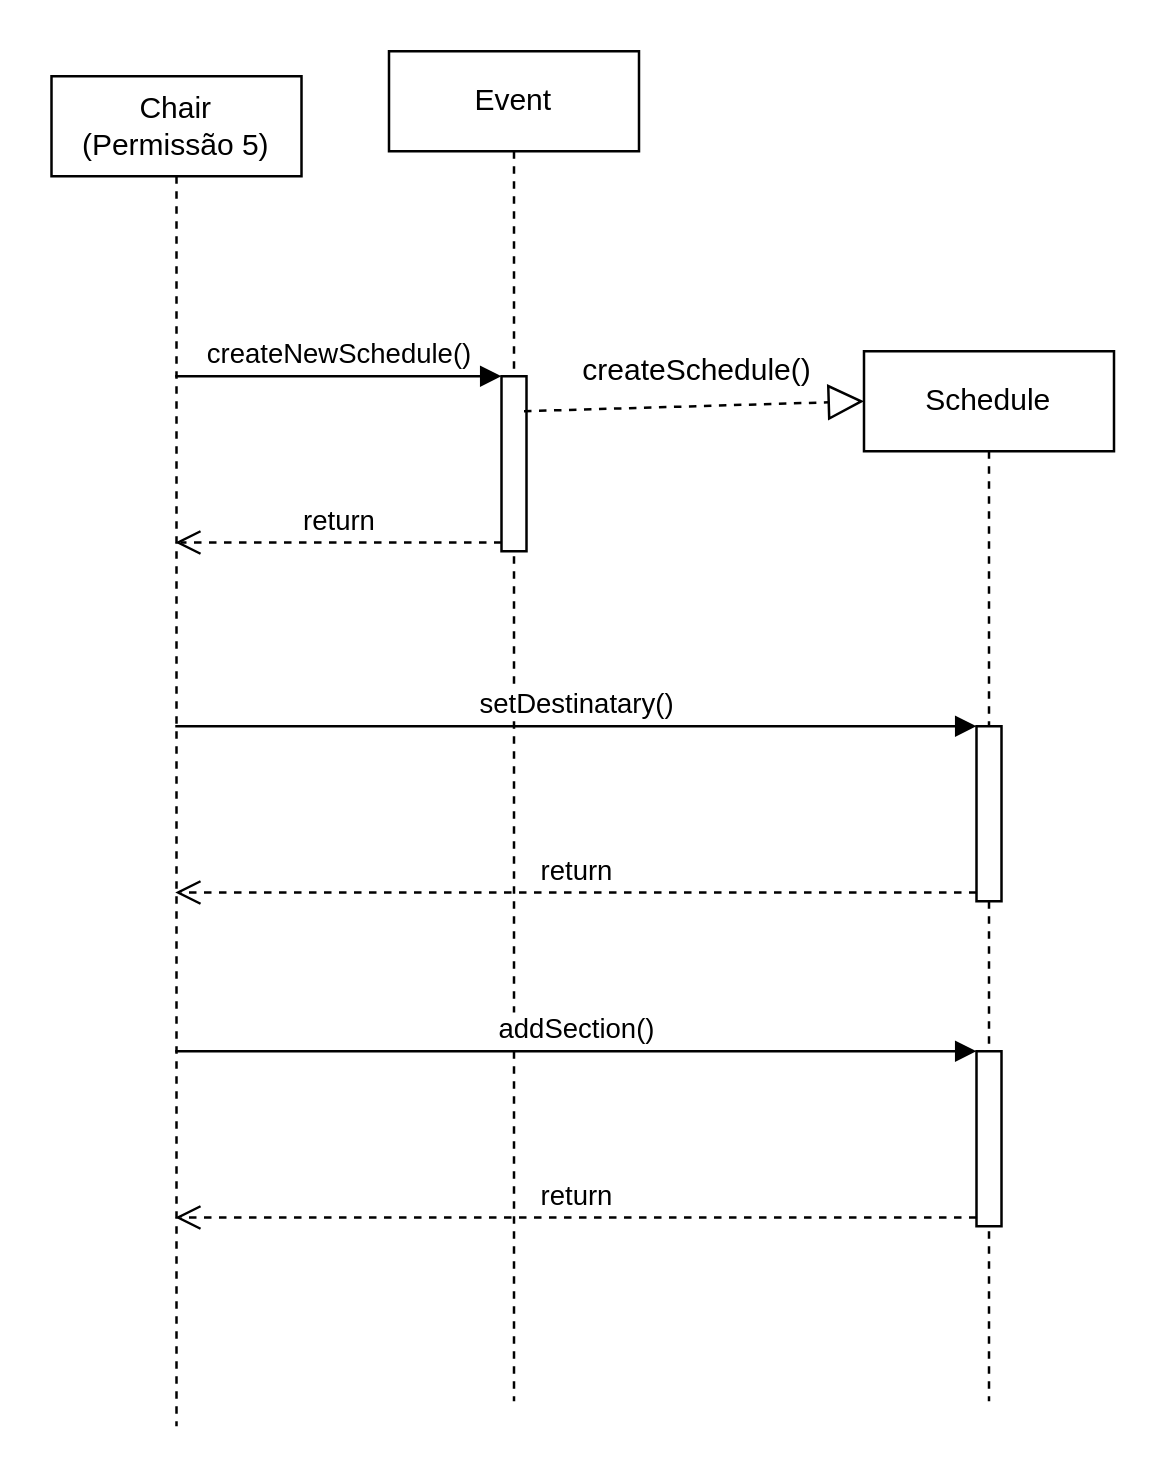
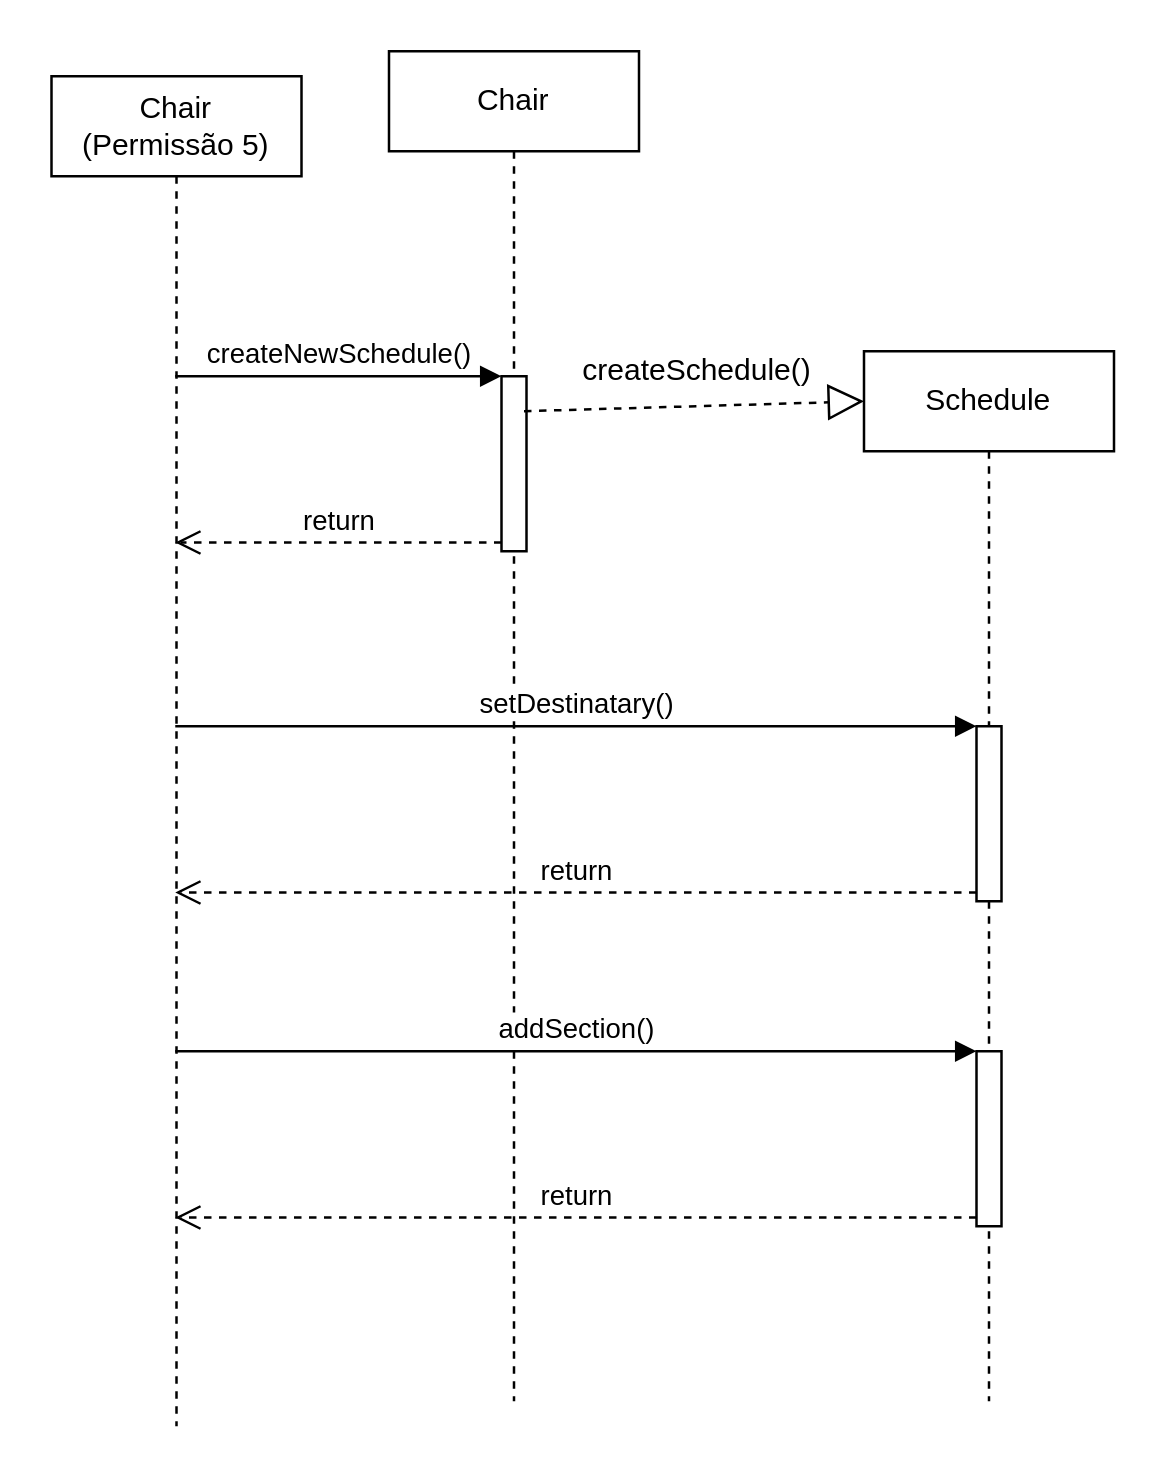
(514, 101) -> (514, 101)
